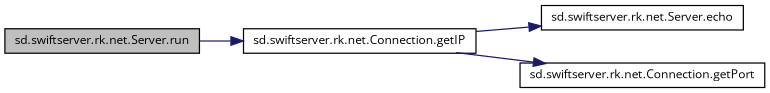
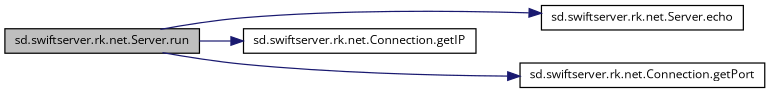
(502, 29) -> (344, 12)
(495, 57) -> (334, 71)
